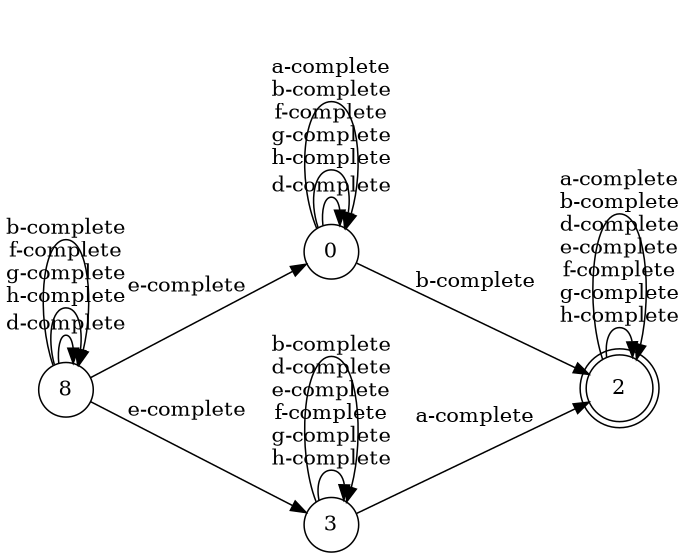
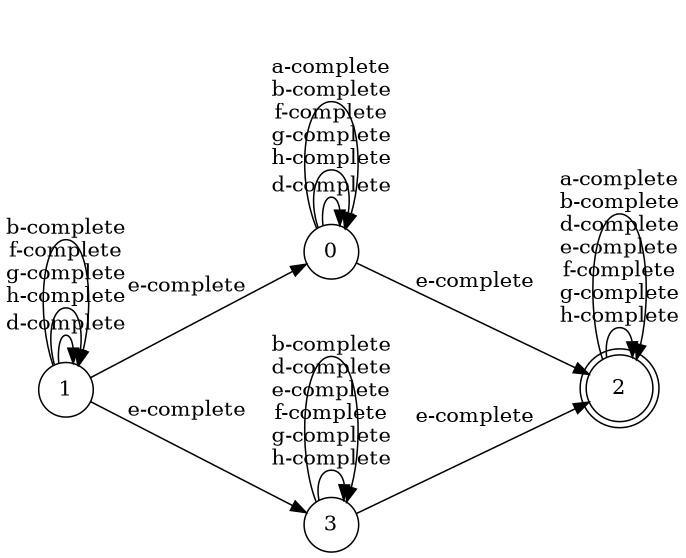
(475, 281) -> (475, 281)
(66, 390) -> (66, 390)
(475, 416) -> (475, 416)
